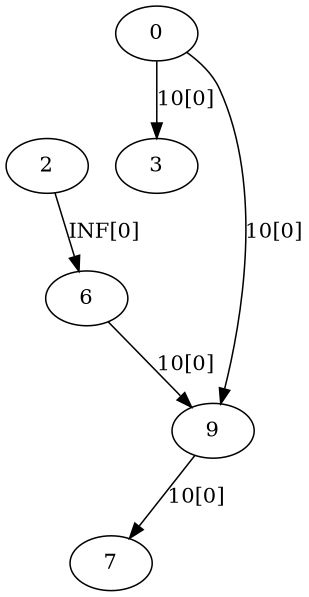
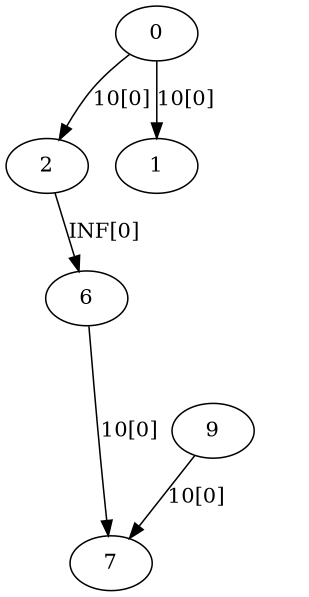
(157, 166) -> (157, 166)
(246, 213) -> (94, 87)
(144, 359) -> (97, 423)
